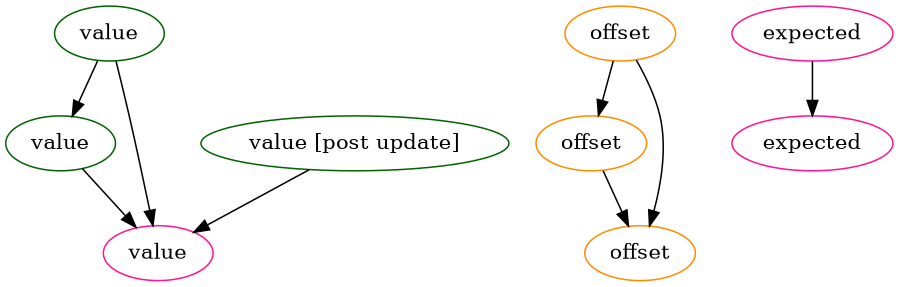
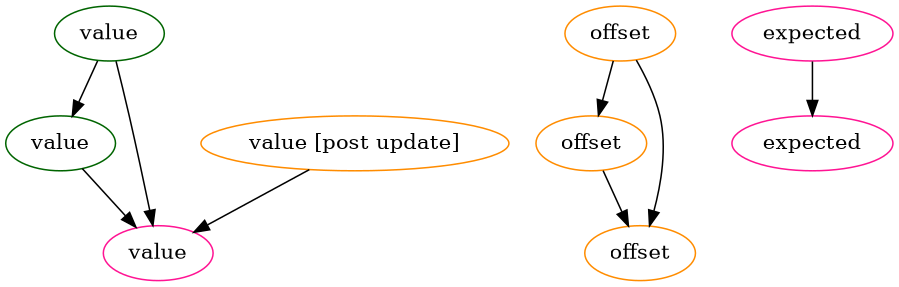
(355, 143) -> (355, 143)
